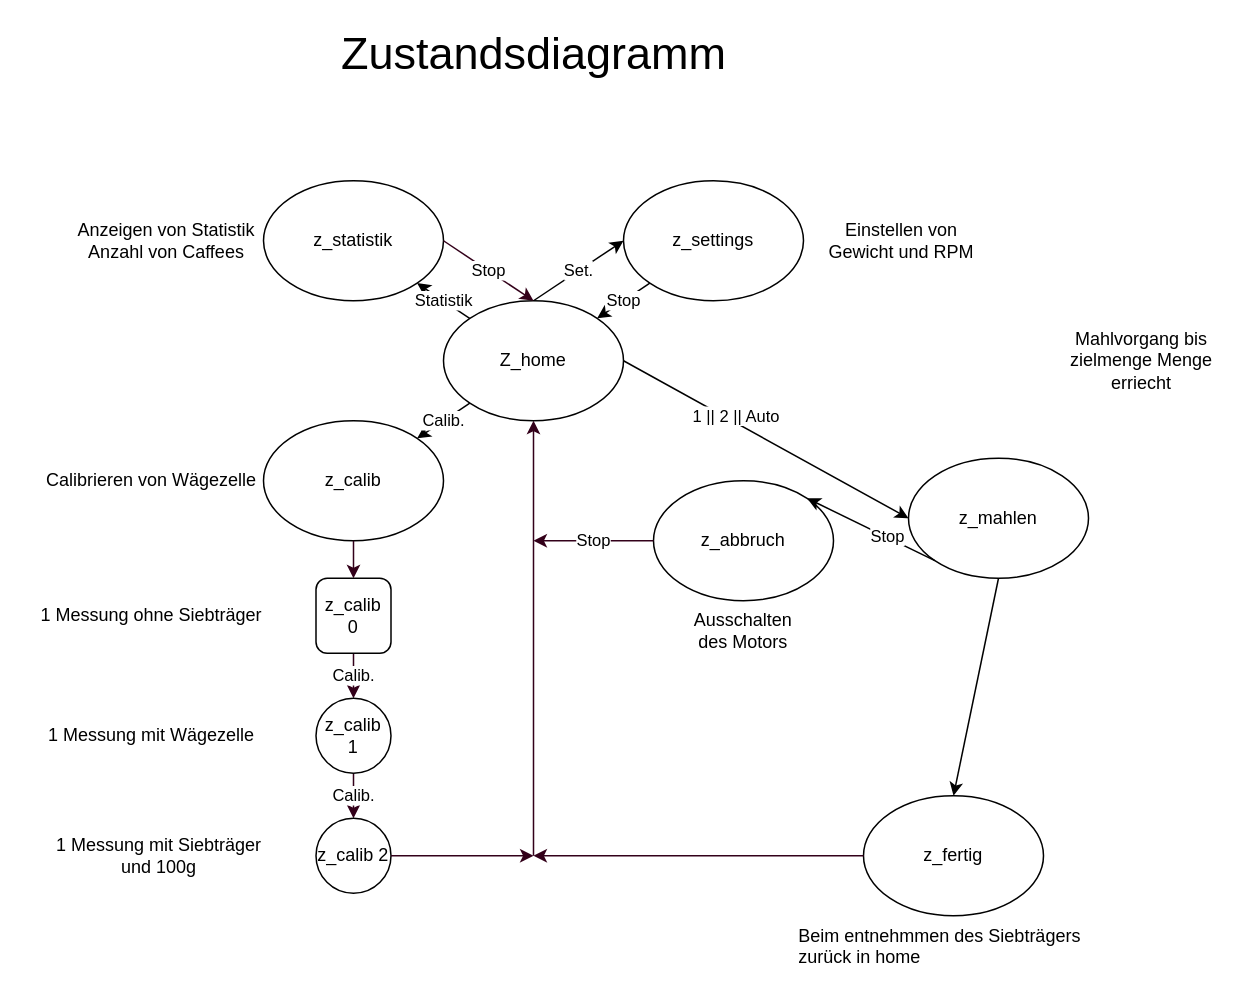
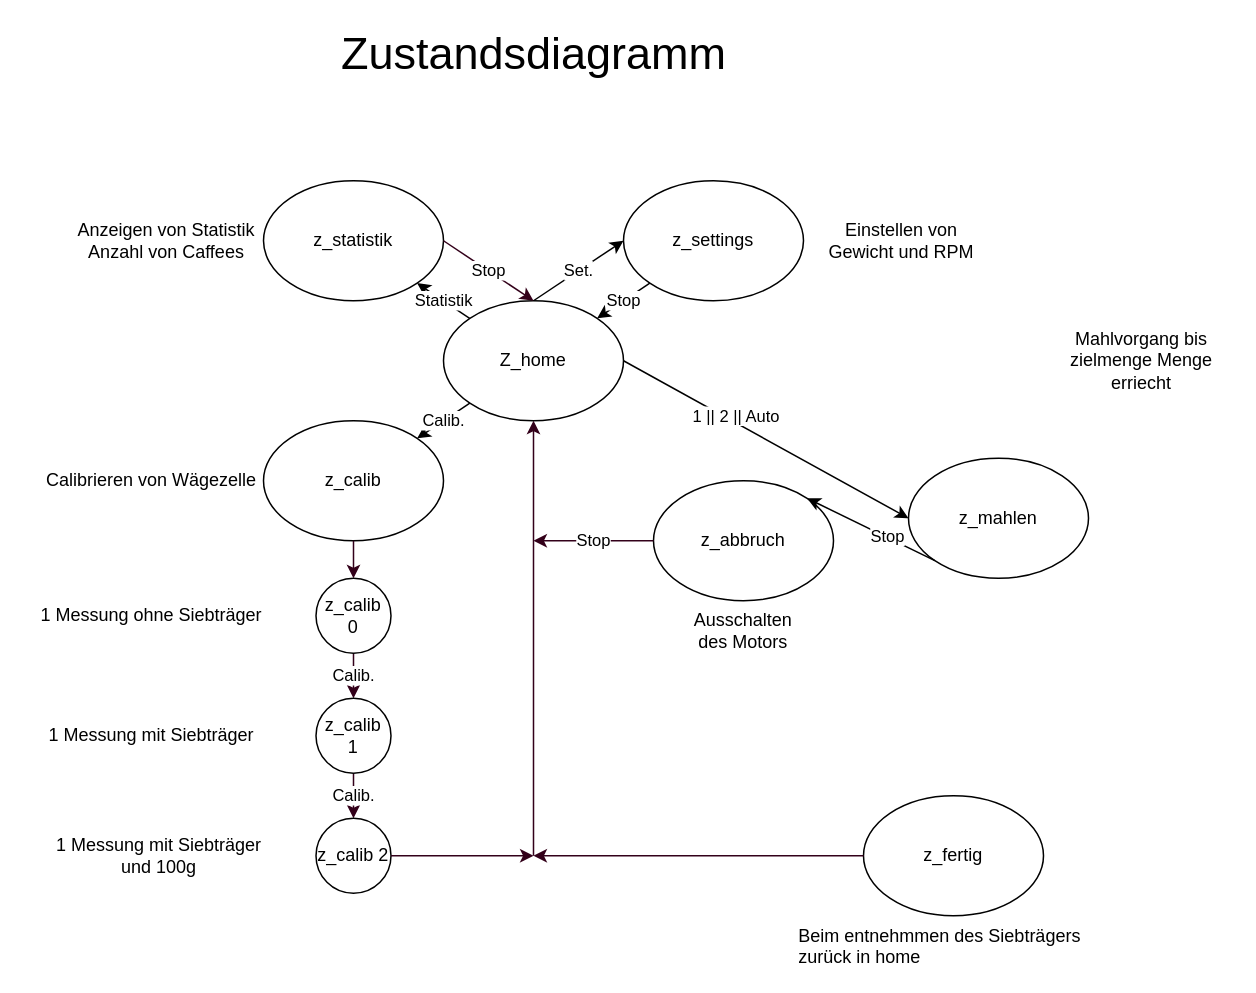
(353, 616) -> (353, 616)
(977, 682) -> none
(152, 736) -> (152, 736)
